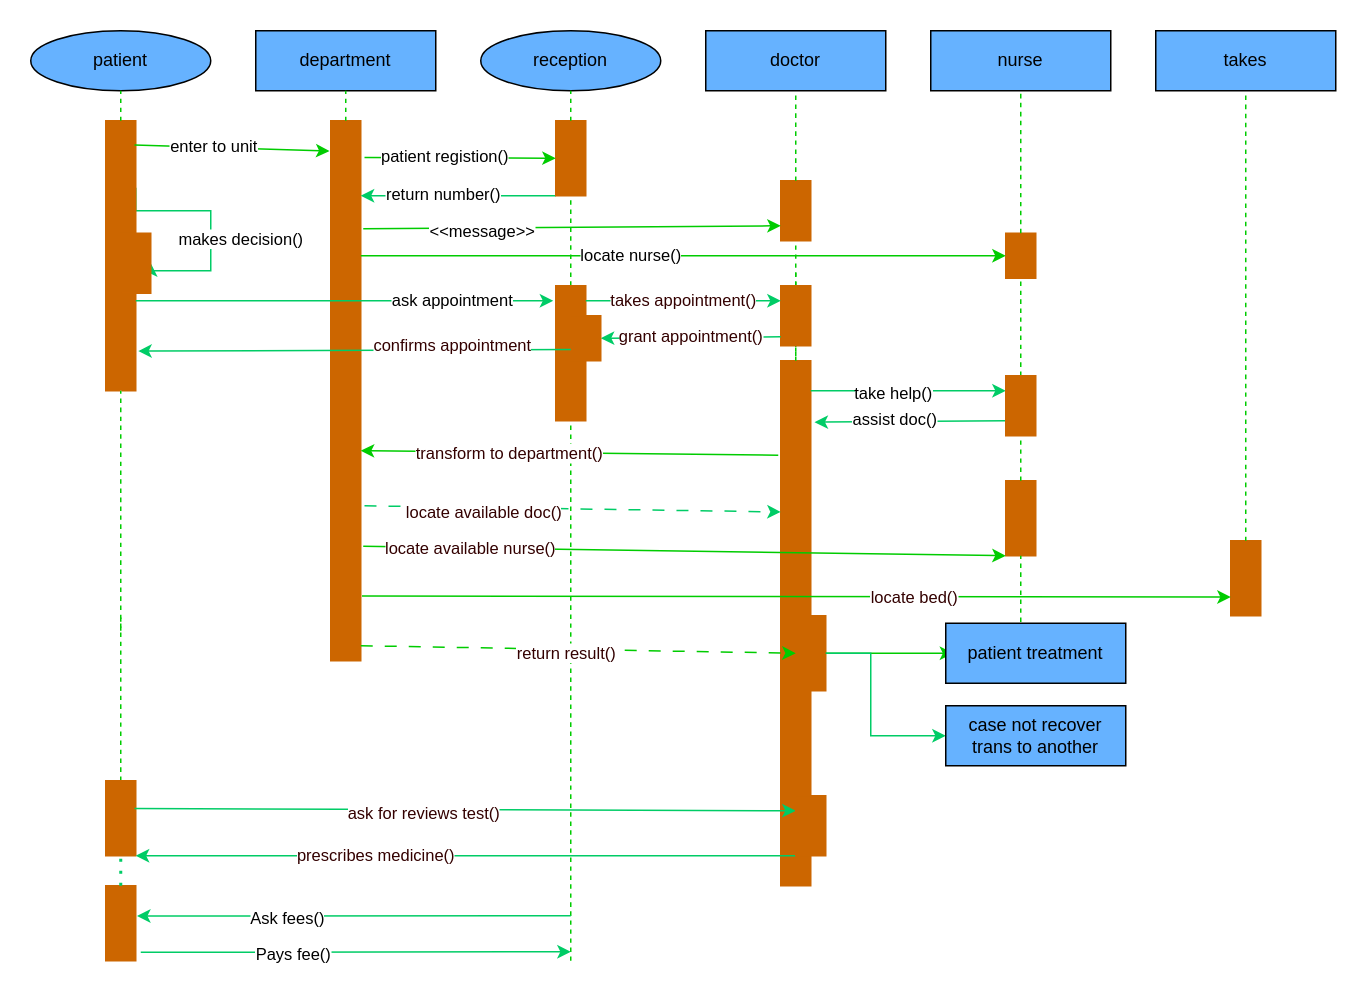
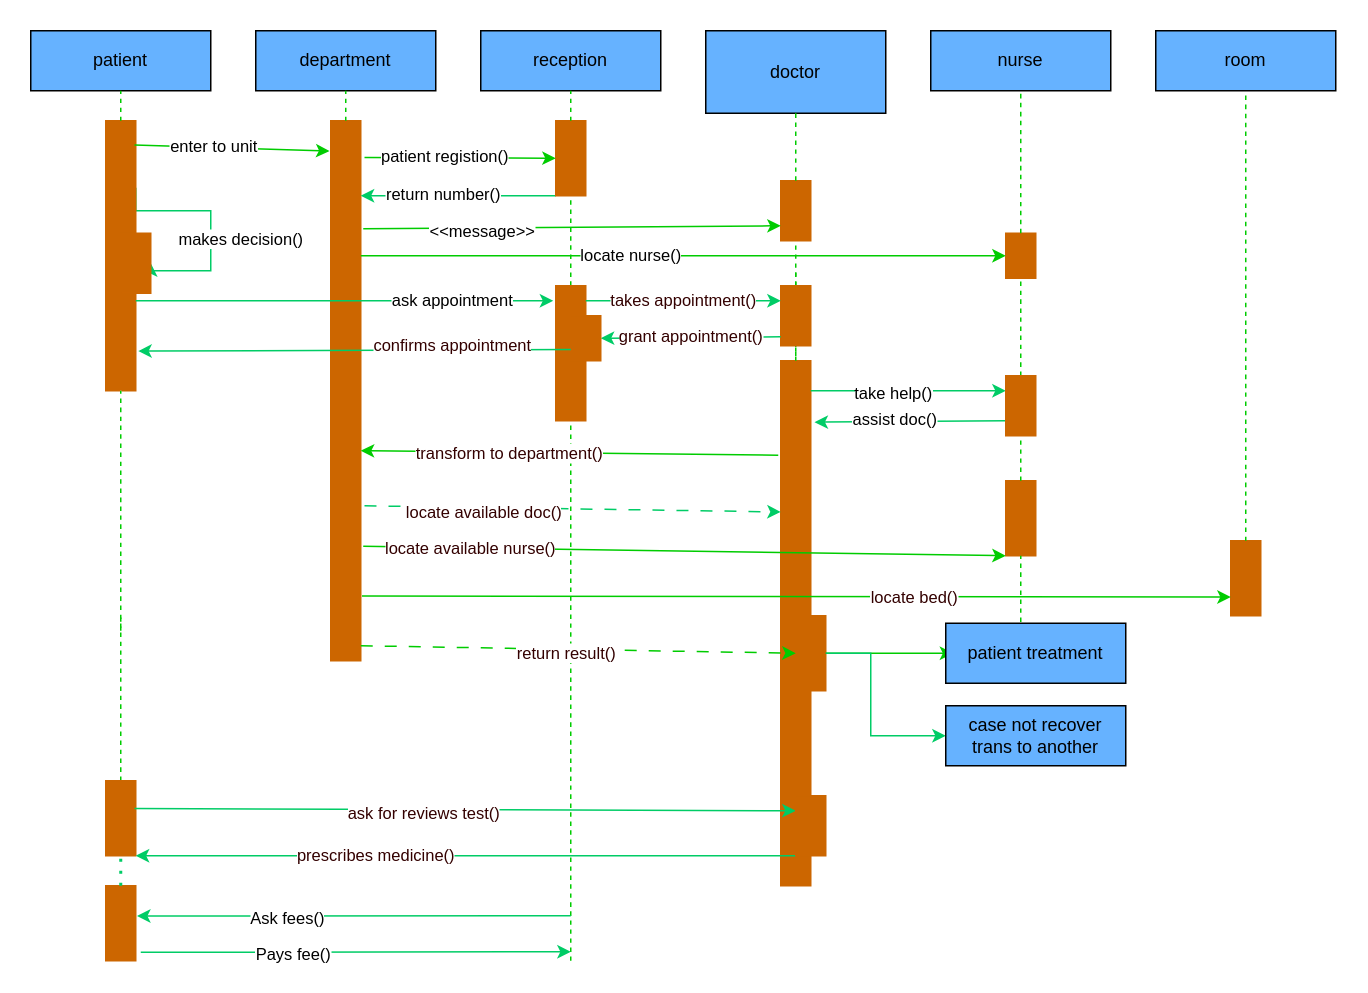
(121, 61) -> (121, 61)
(571, 61) -> (571, 61)
(796, 61) -> (796, 72)
(1246, 61) -> (1246, 61)
